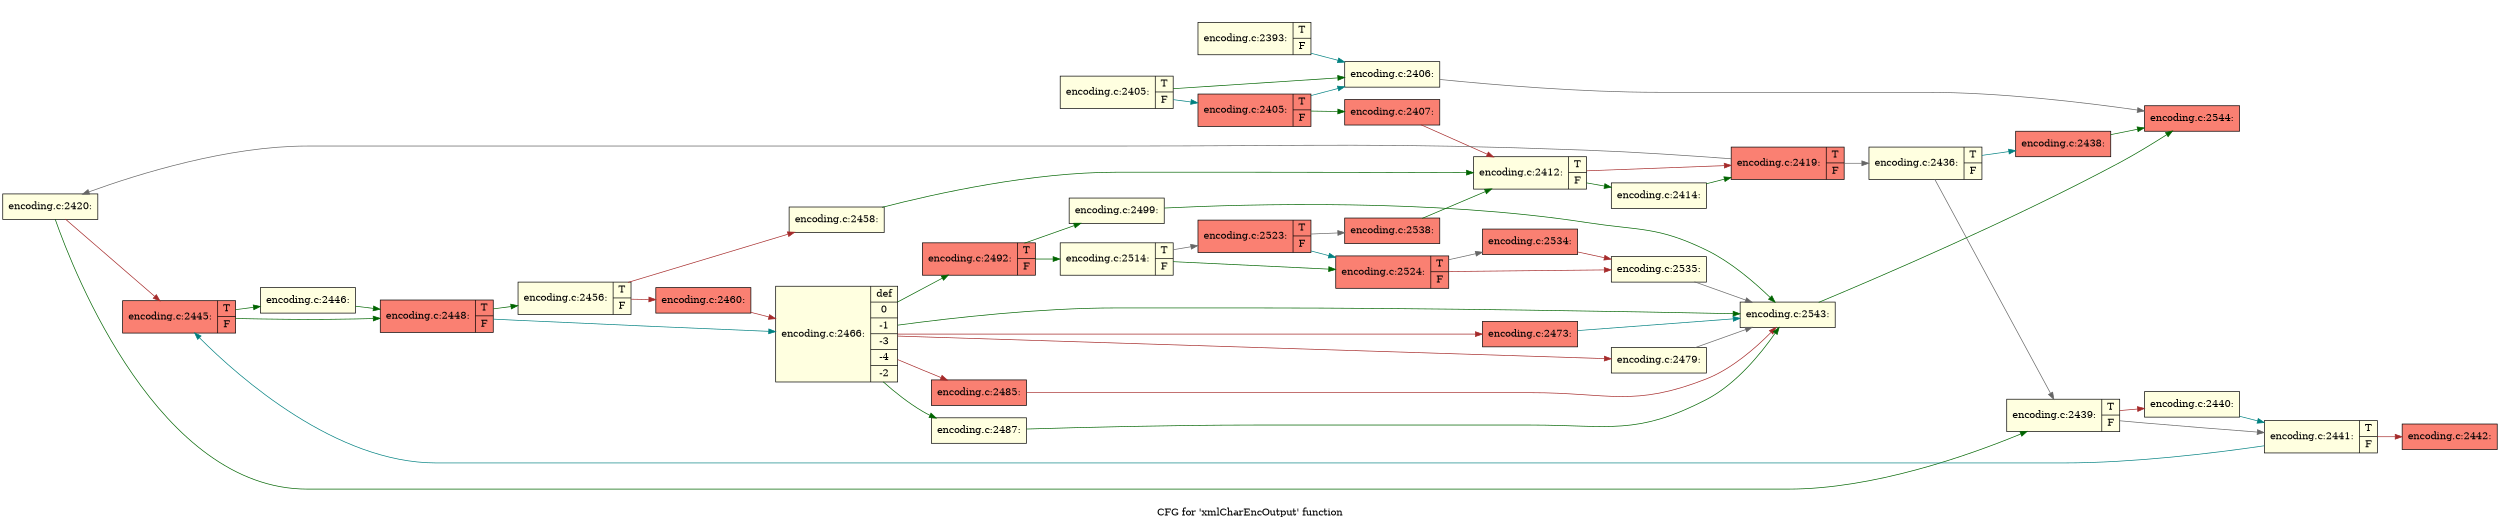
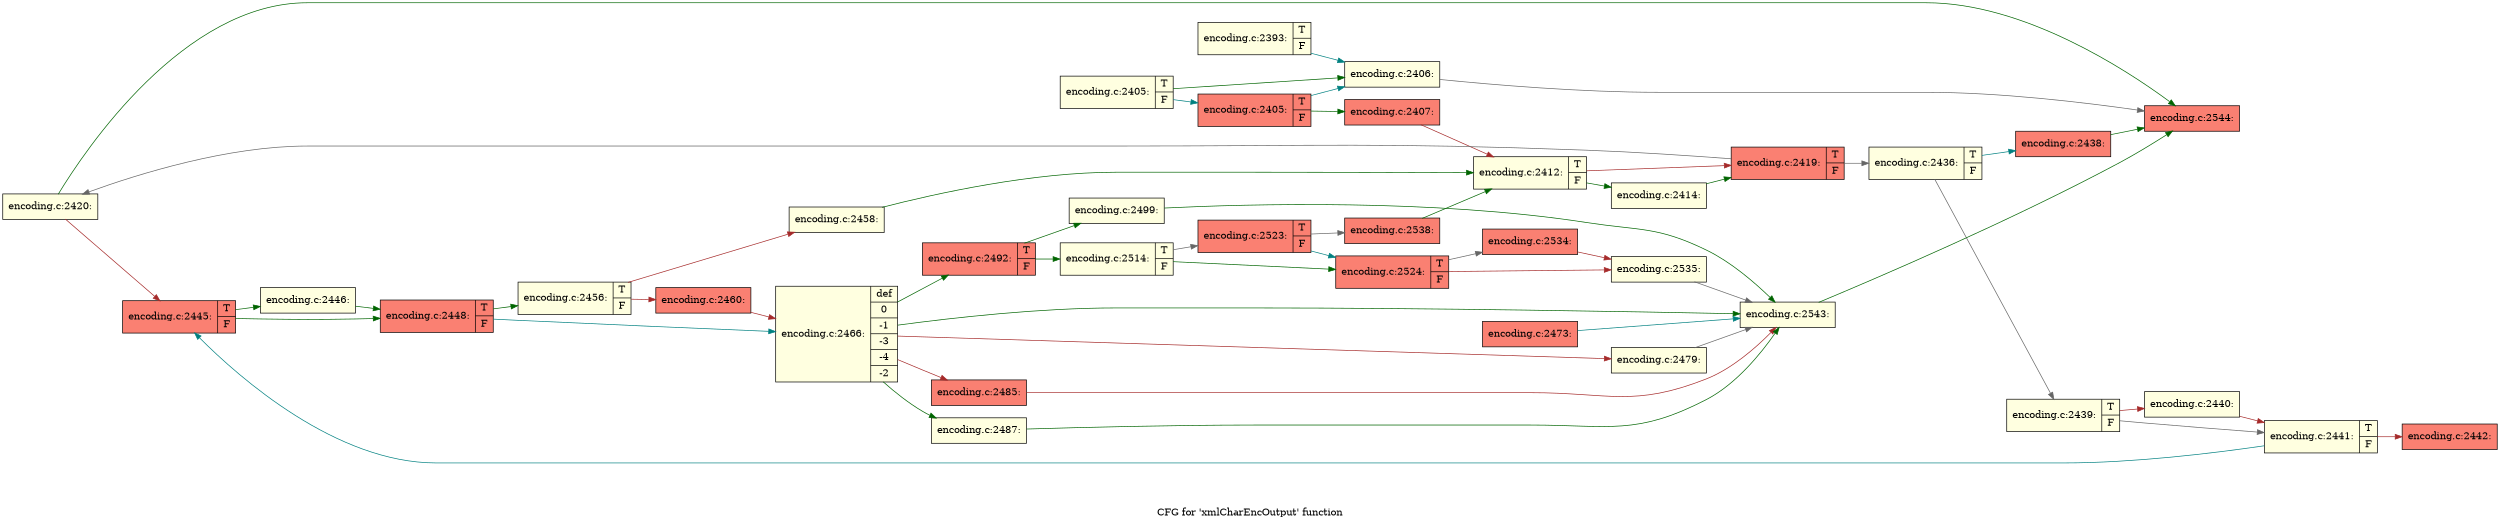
(1187, 334) -> none
(2249, 419) -> (2249, 419)
(972, 489) -> (1087, 3)
